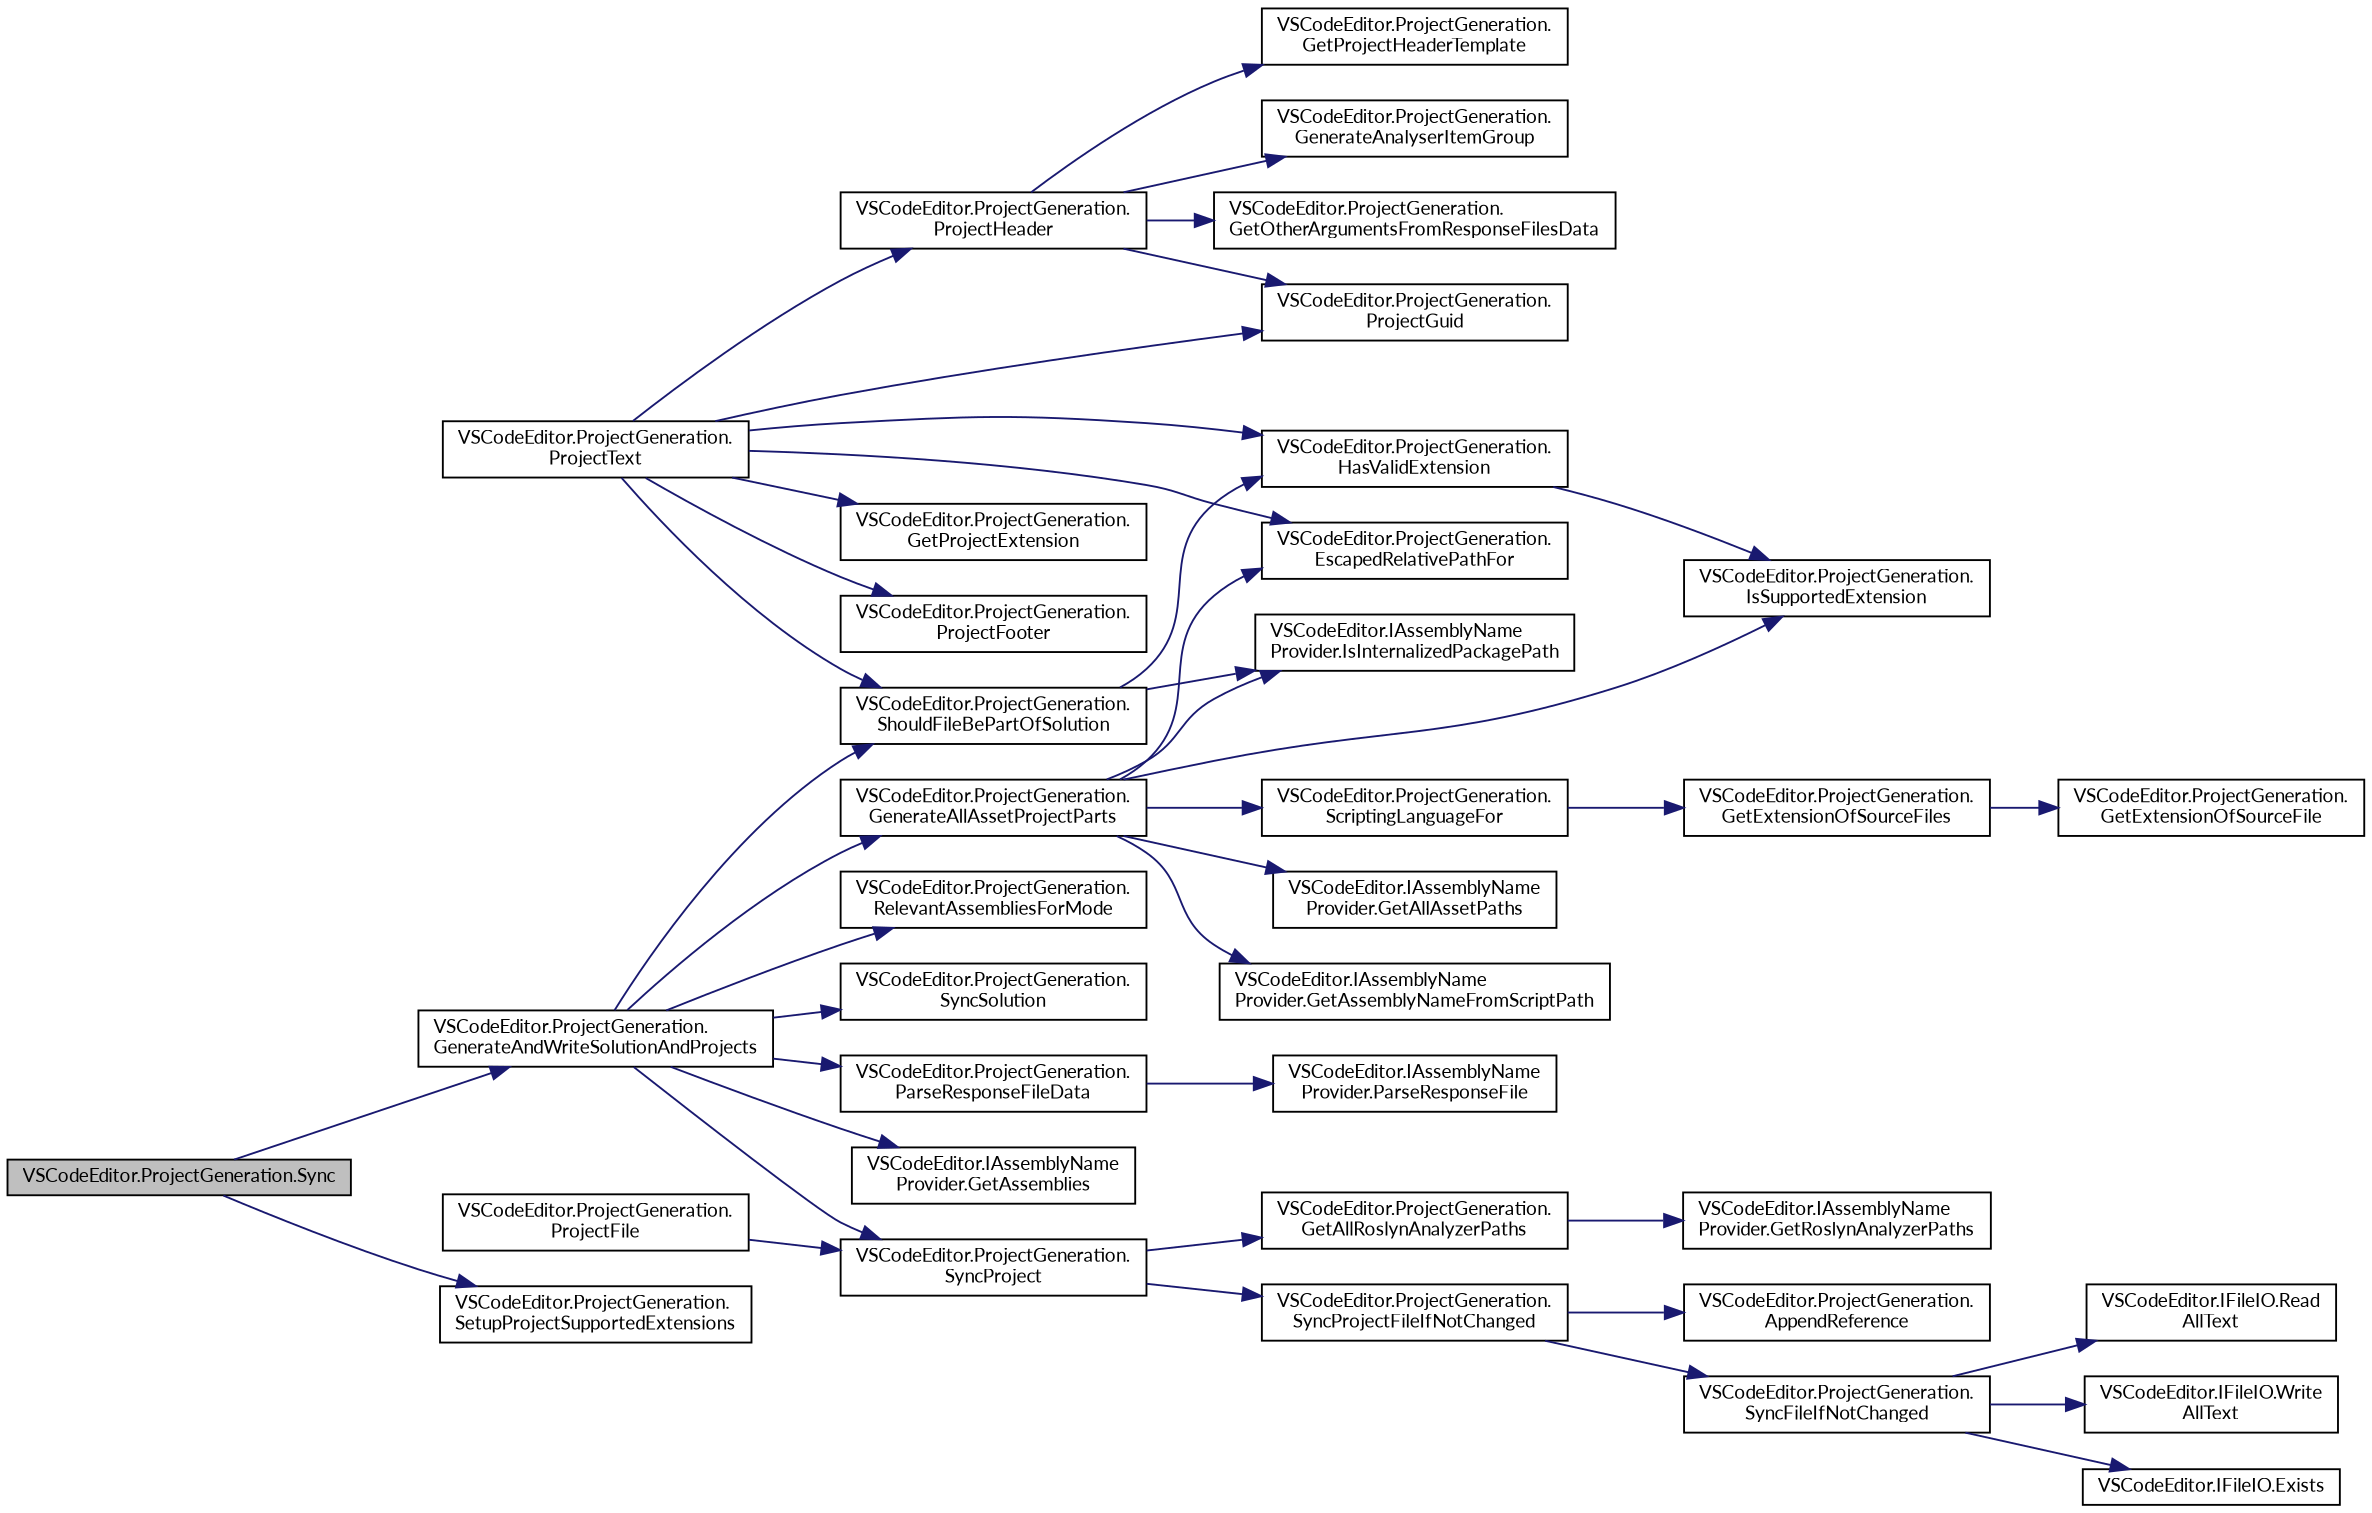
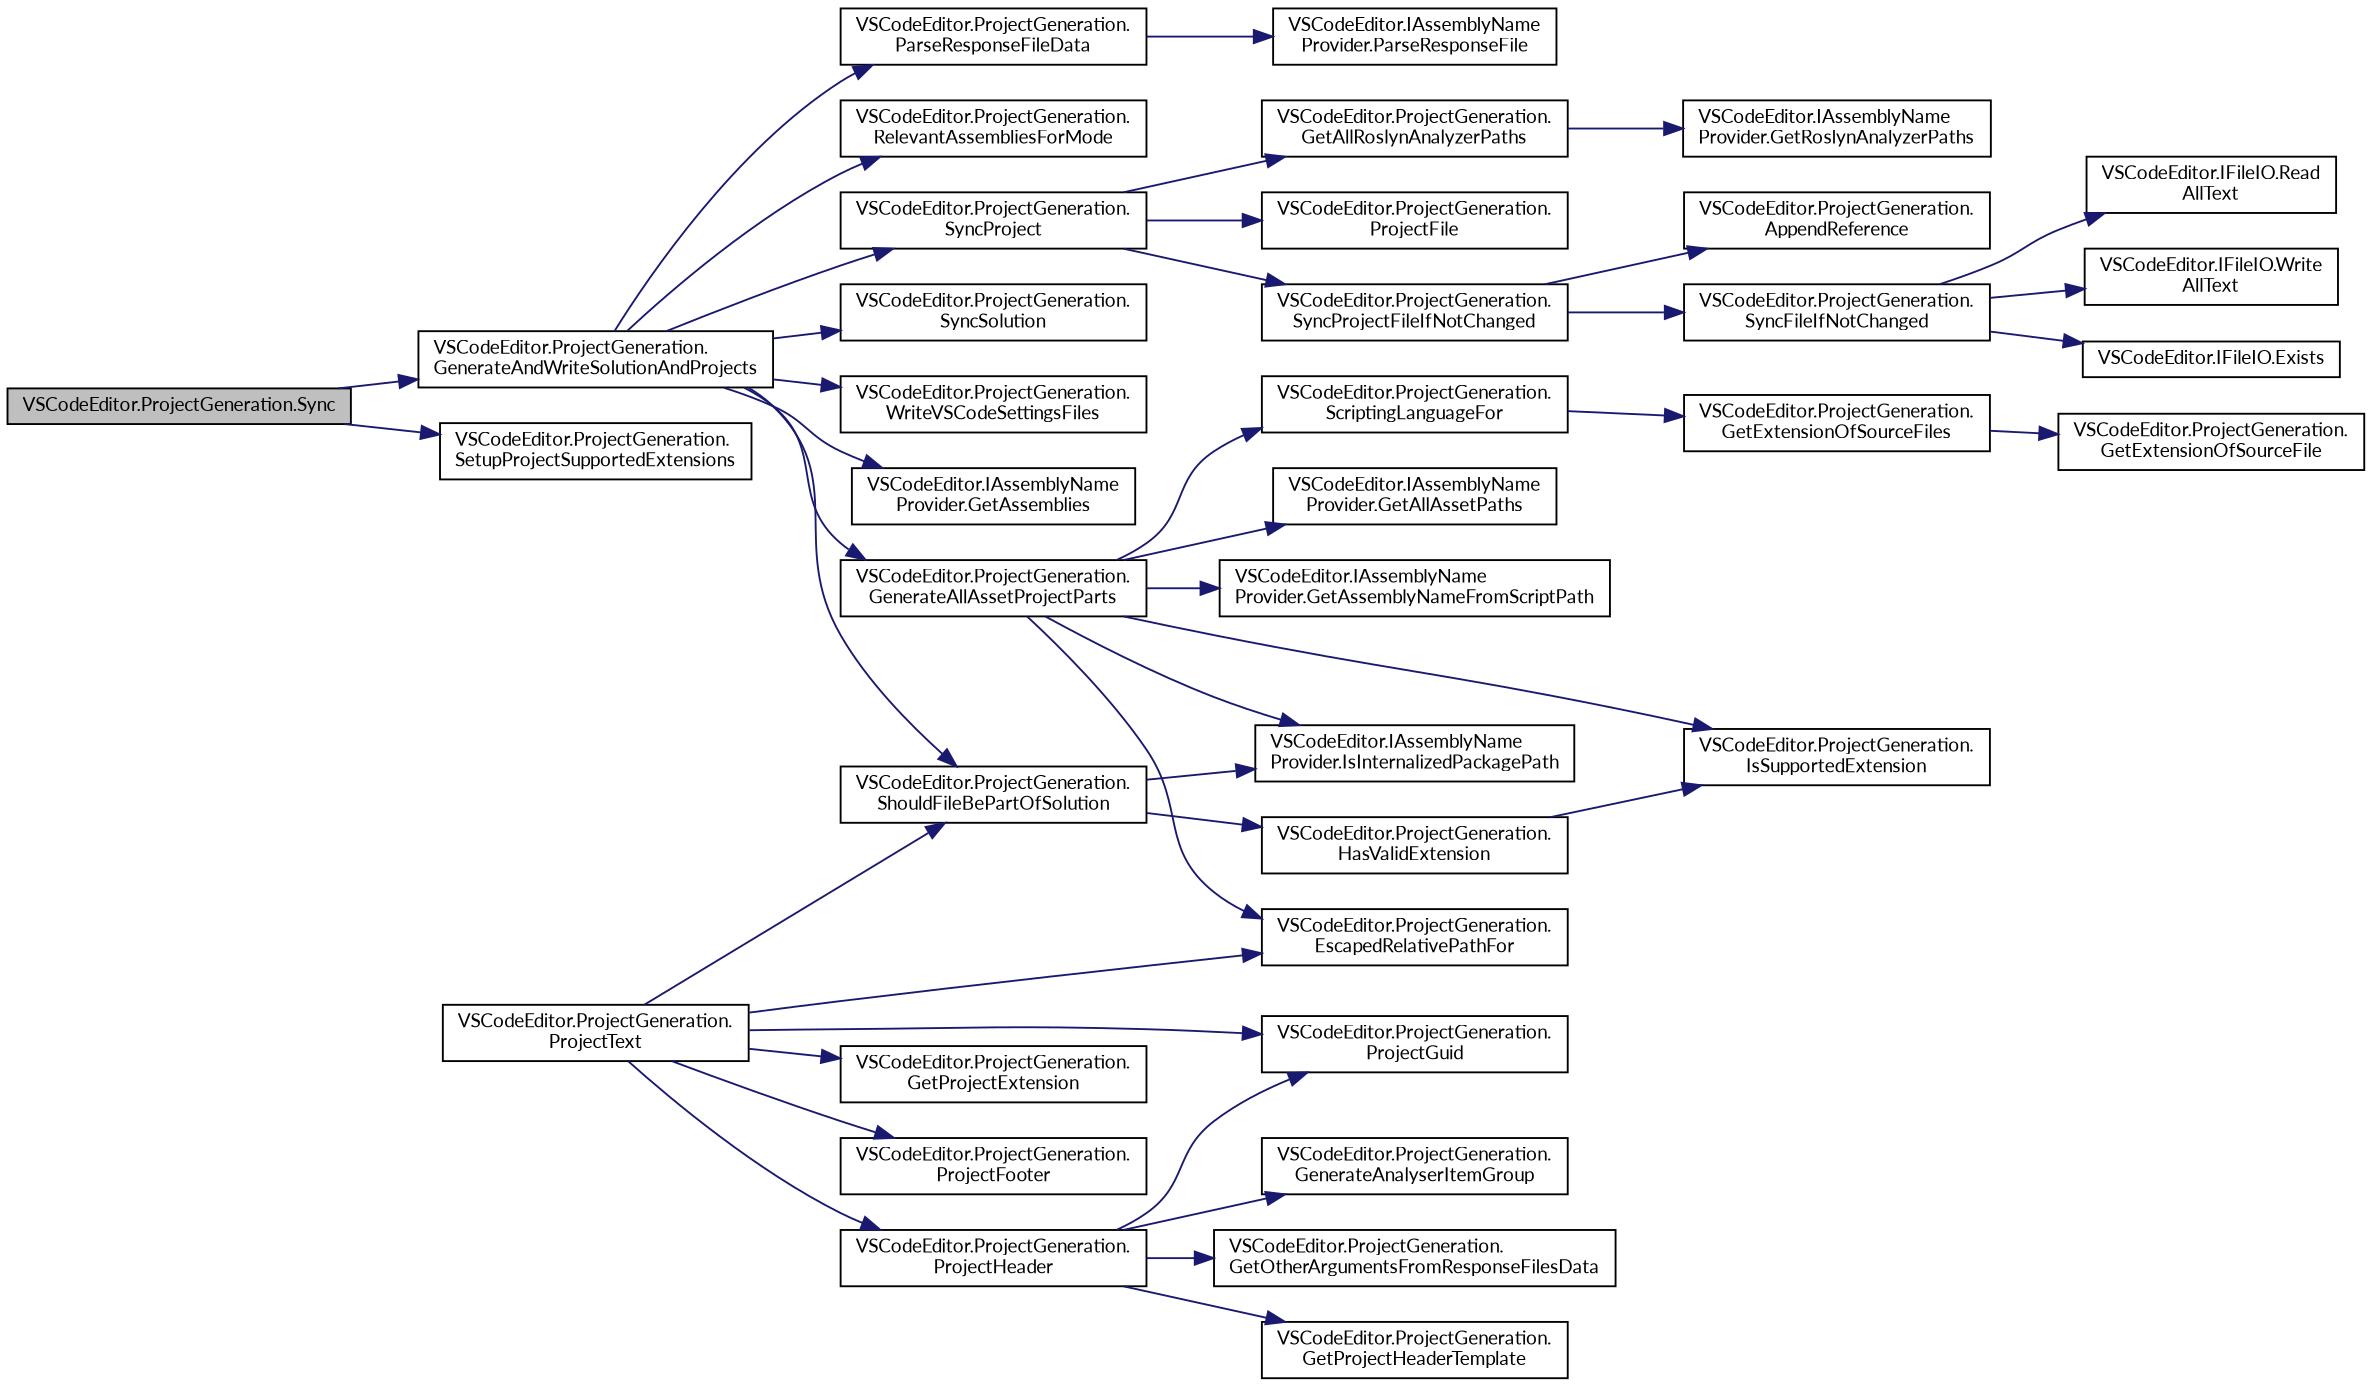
none -> (994, 404)
(996, 417) -> none
(785, 1244) -> (1194, 220)
